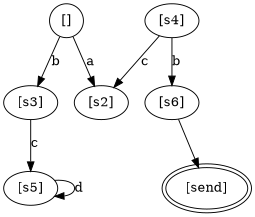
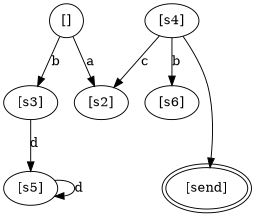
(187, 139) -> (210, 94)
(34, 144) -> (34, 144)
